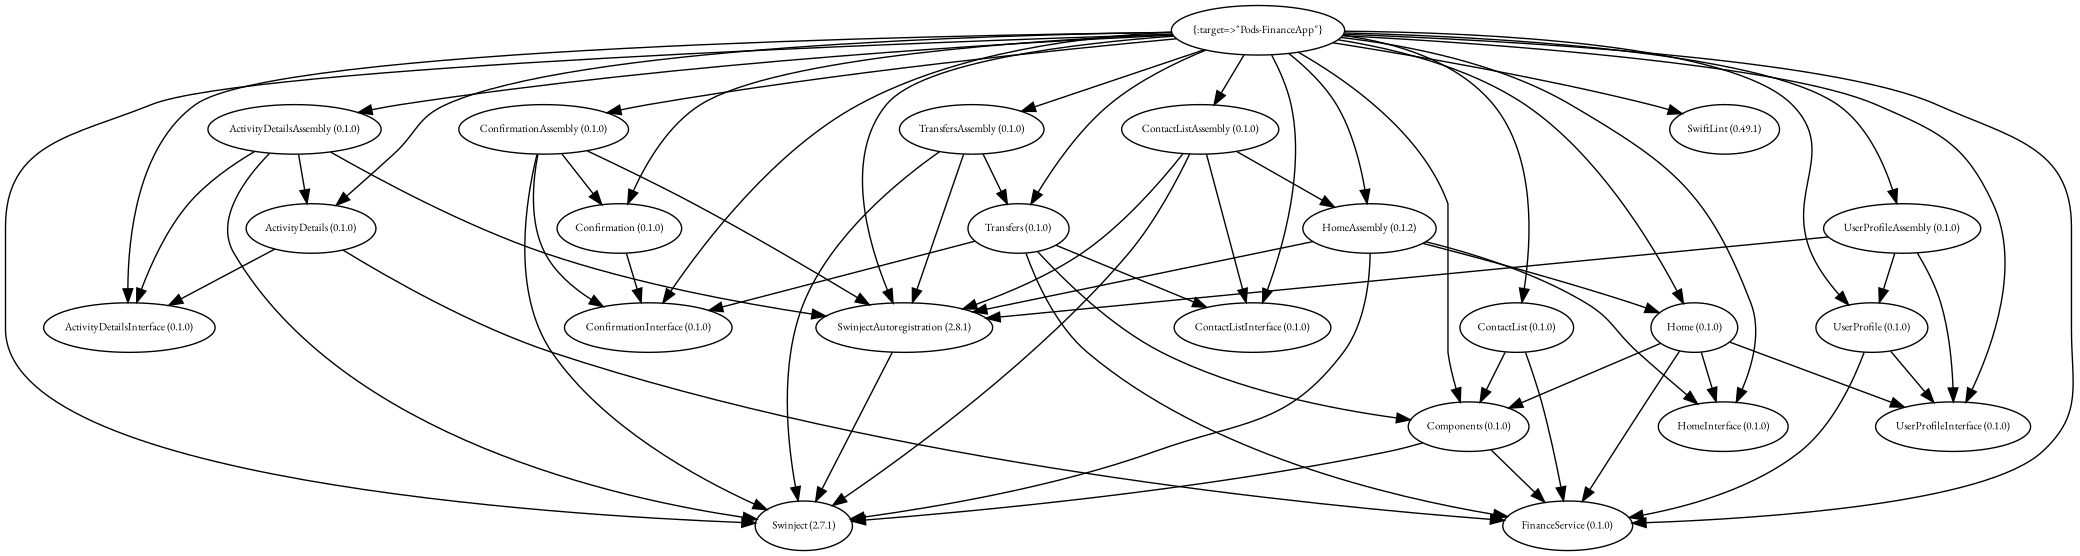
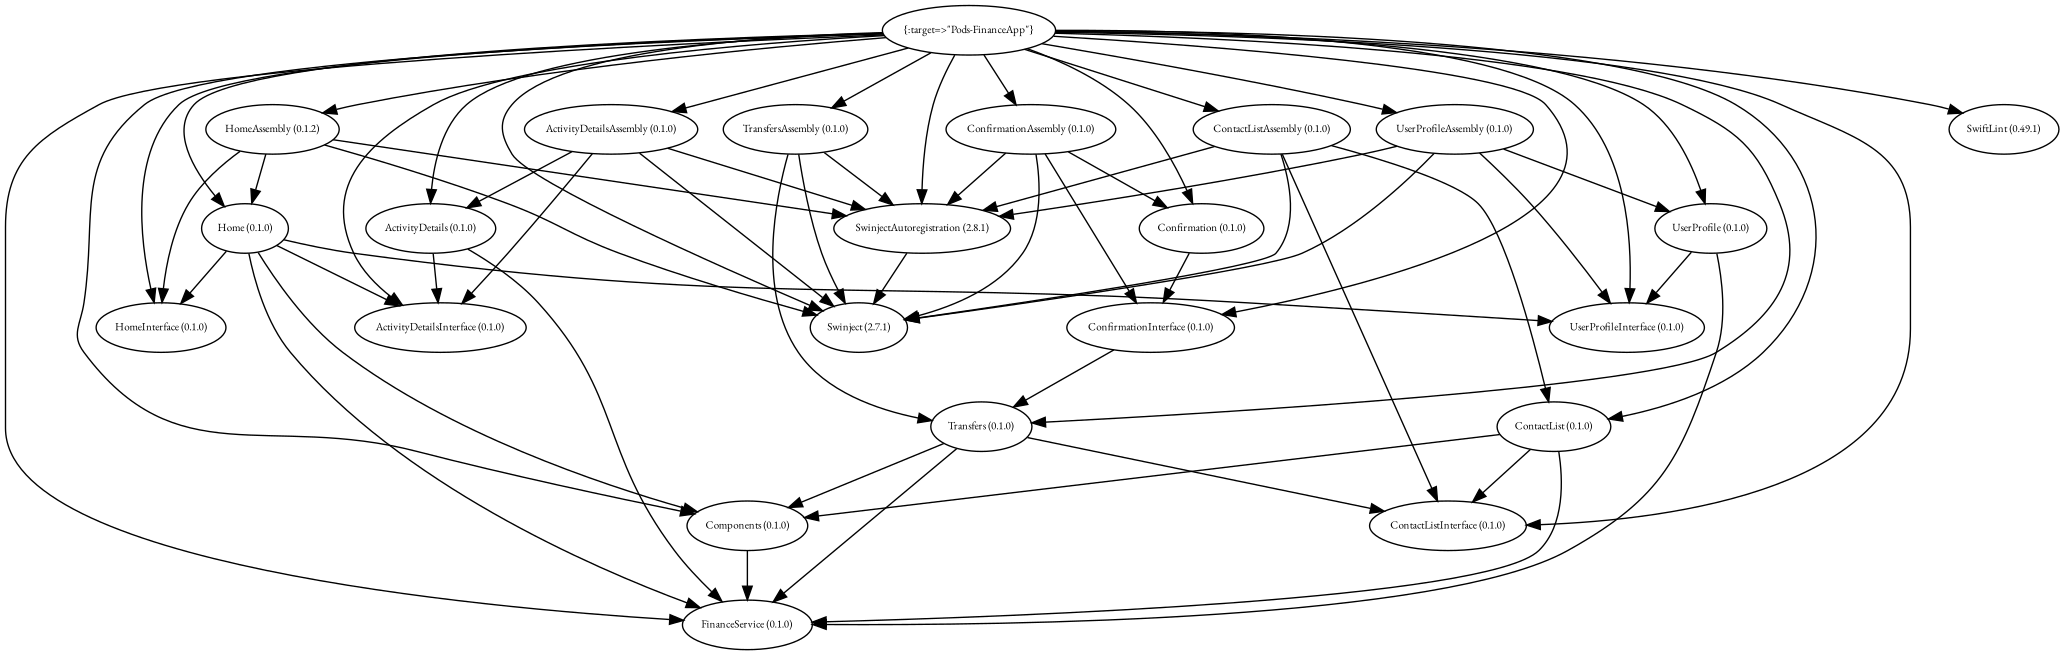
(1279, 176) -> (1490, 220)
none -> (332, 273)
(849, 274) -> (1070, 375)
none -> (1507, 471)
(1146, 491) -> (1289, 257)
